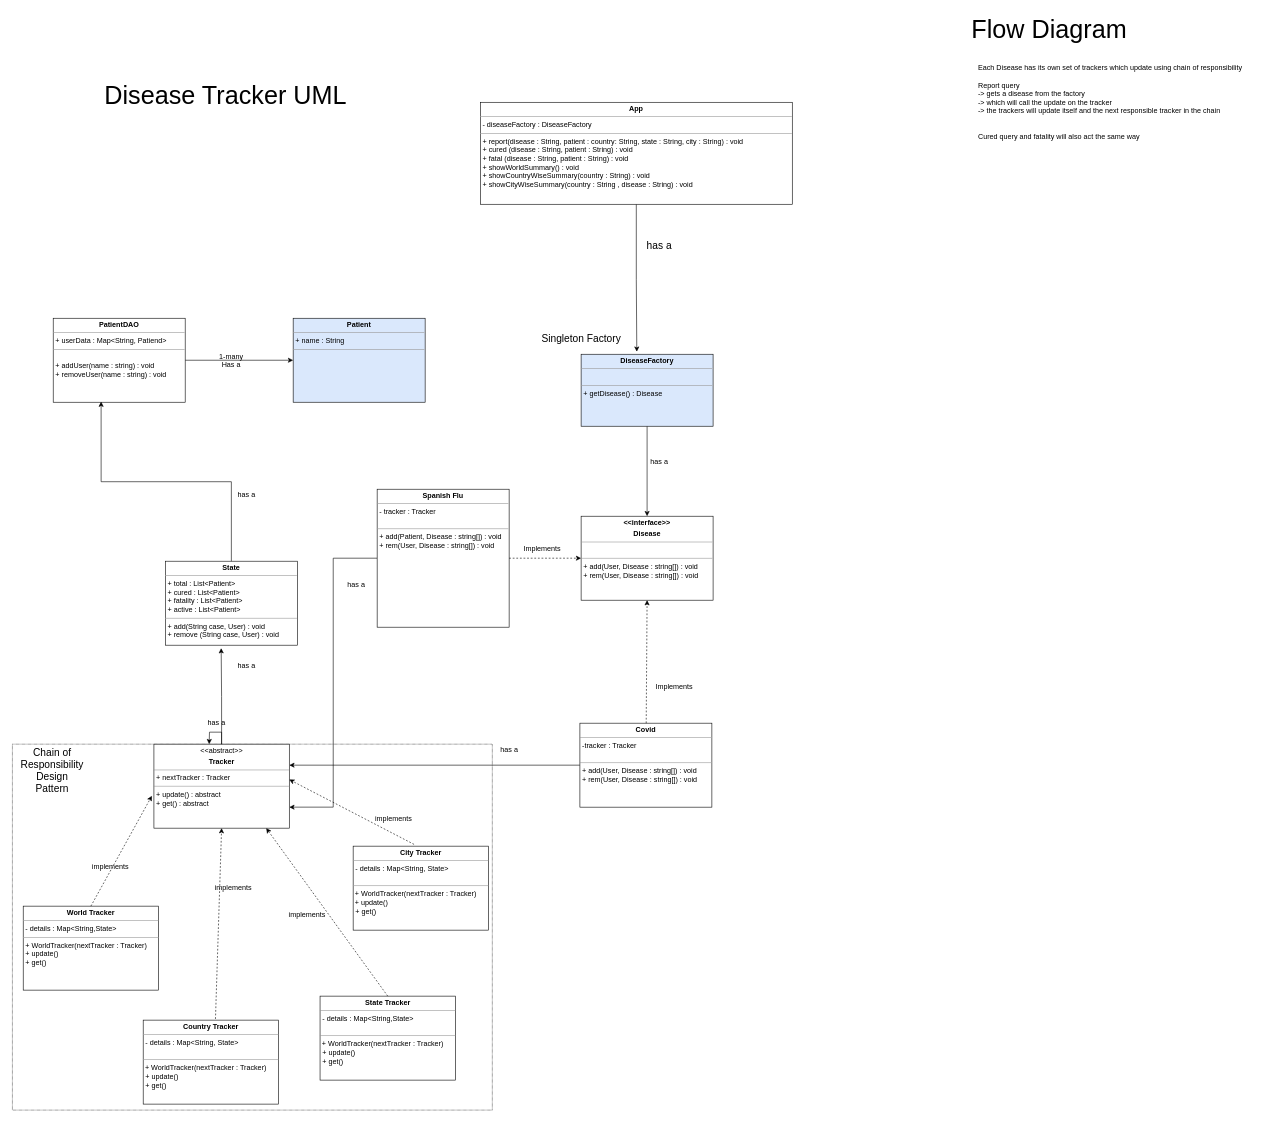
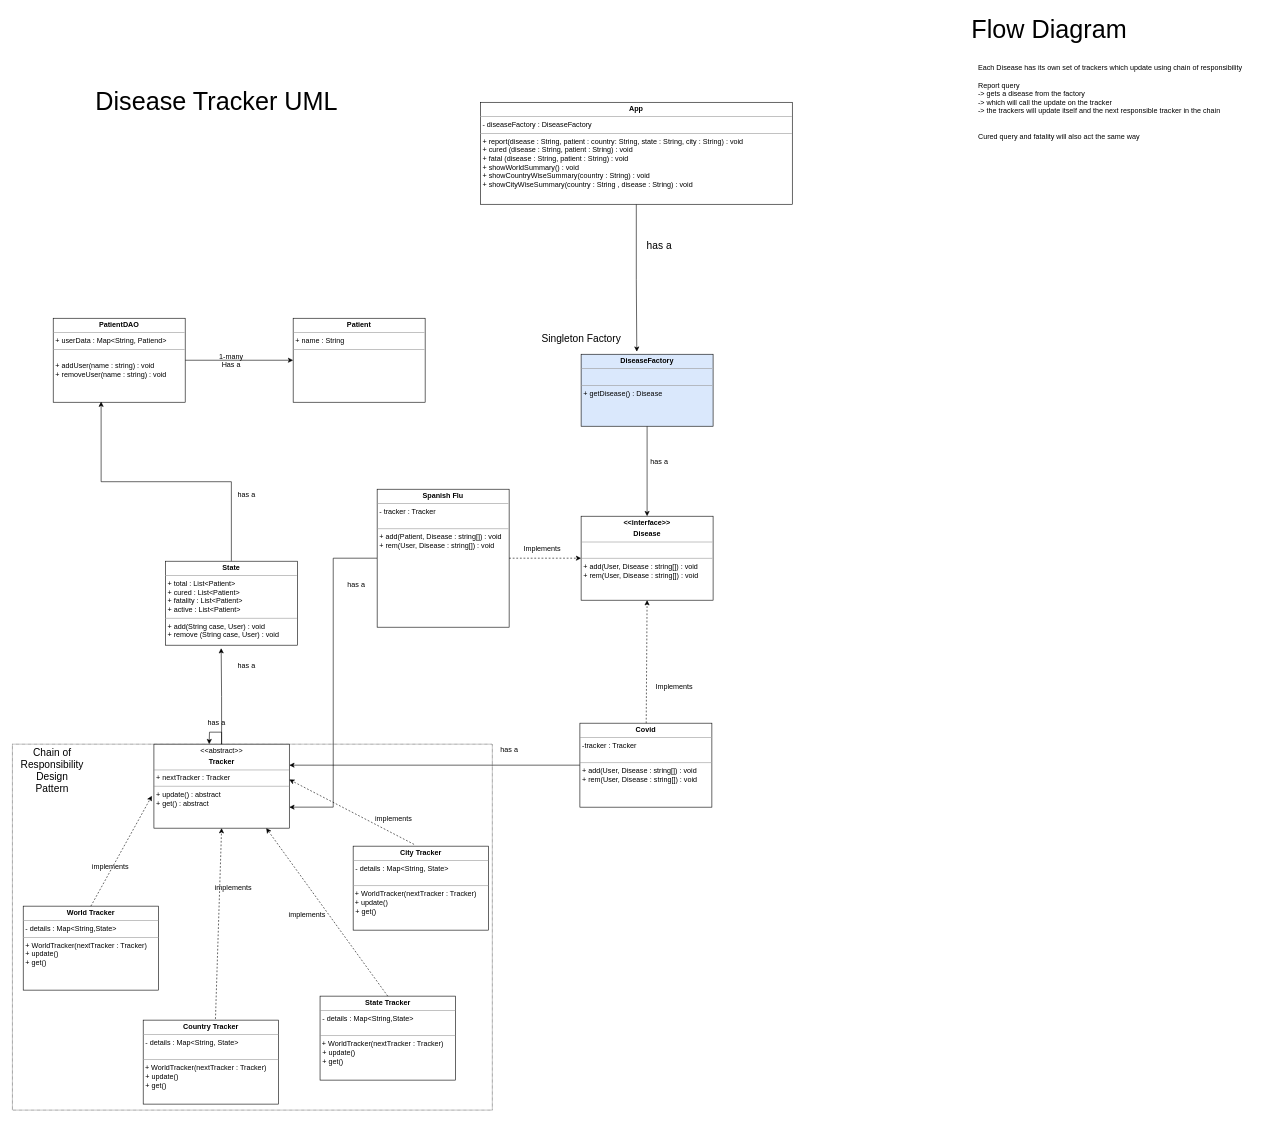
(225, 96) -> (216, 102)
(359, 360) -> (359, 360)
